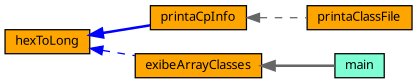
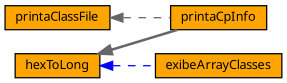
(283, 18) -> (147, 18)
(127, 29) -> (144, 40)
(360, 66) -> none
